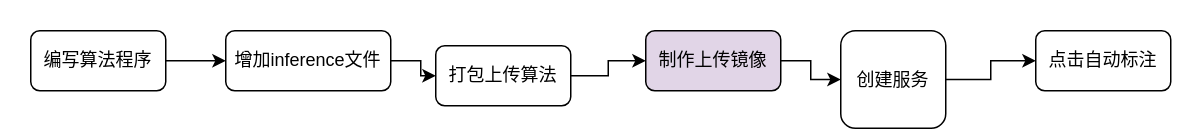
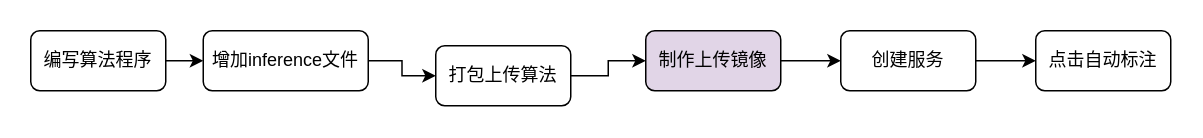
(308, 61) -> (286, 61)
(893, 80) -> (908, 61)
